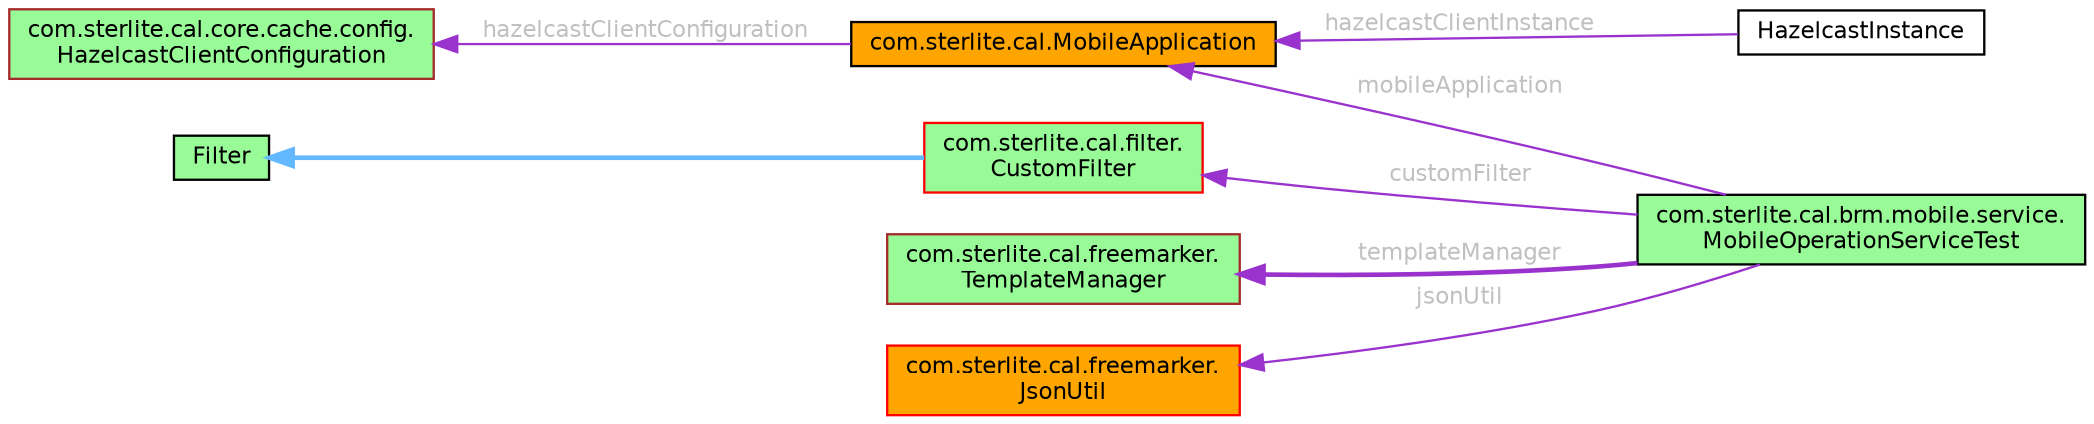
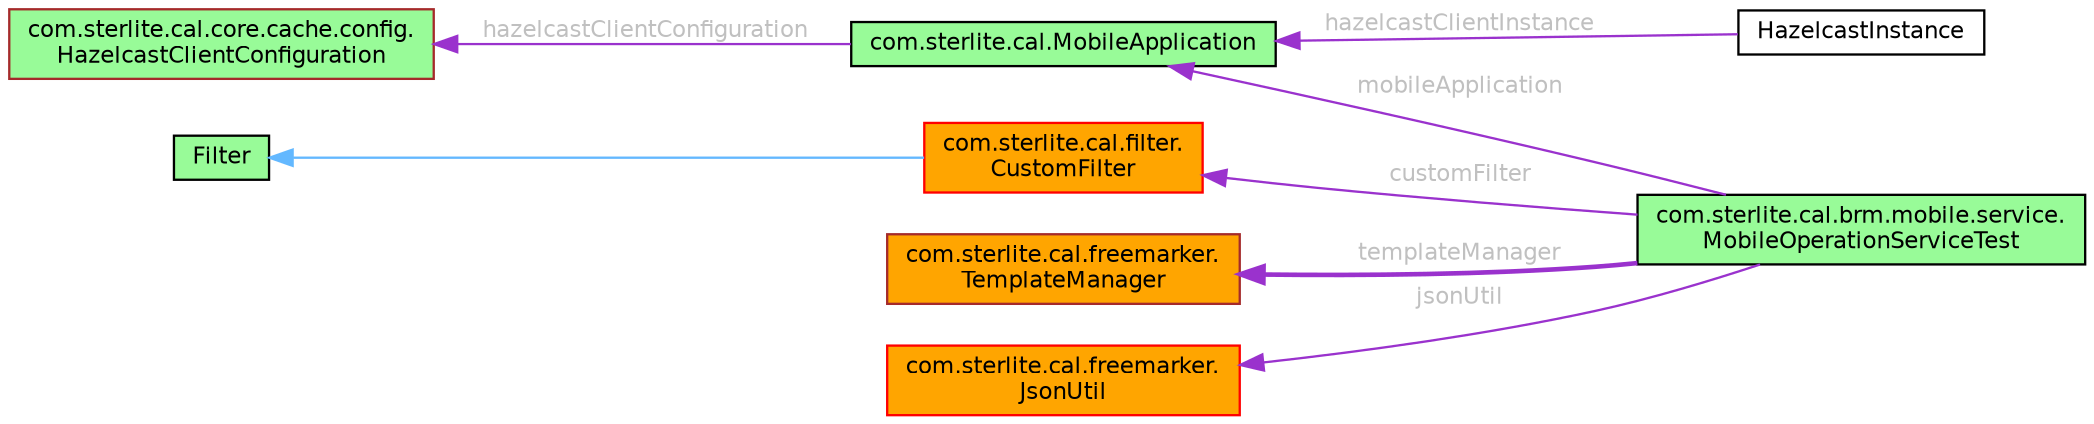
(1063, 44) -> (1063, 44)
(609, 158) -> (609, 158)
(1063, 158) -> (1063, 158)
(1063, 269) -> (1063, 269)
